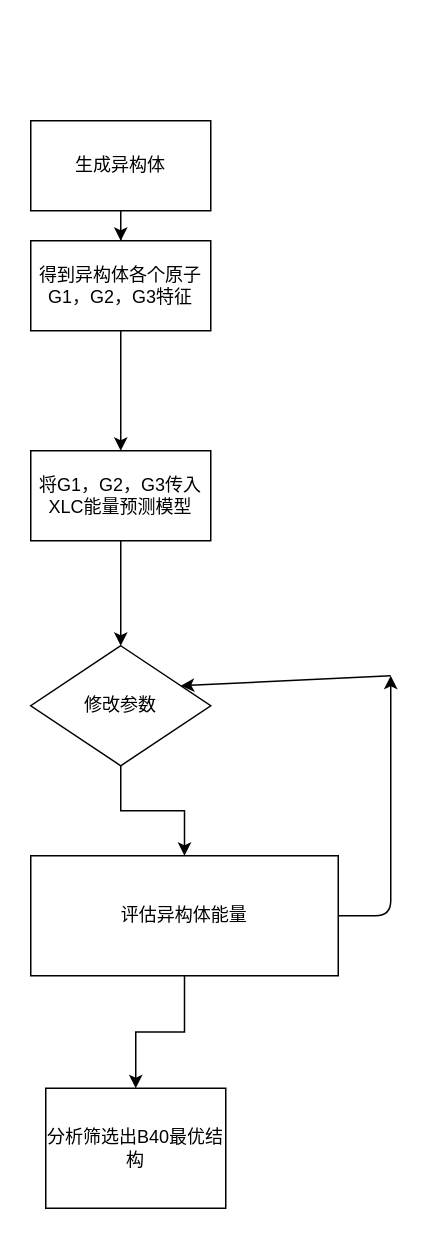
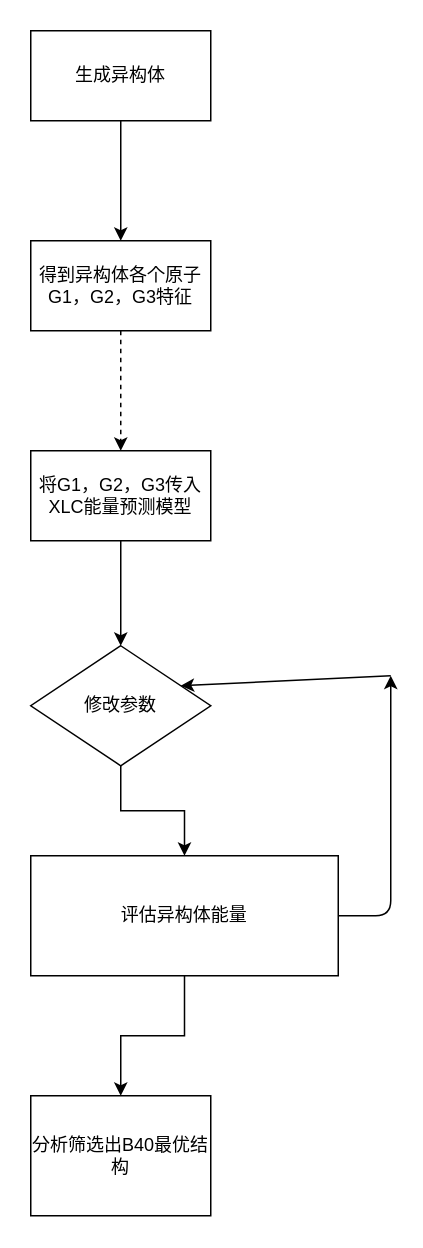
(121, 166) -> (121, 76)
(121, 386) -> (121, 386)
(136, 1148) -> (121, 1156)
